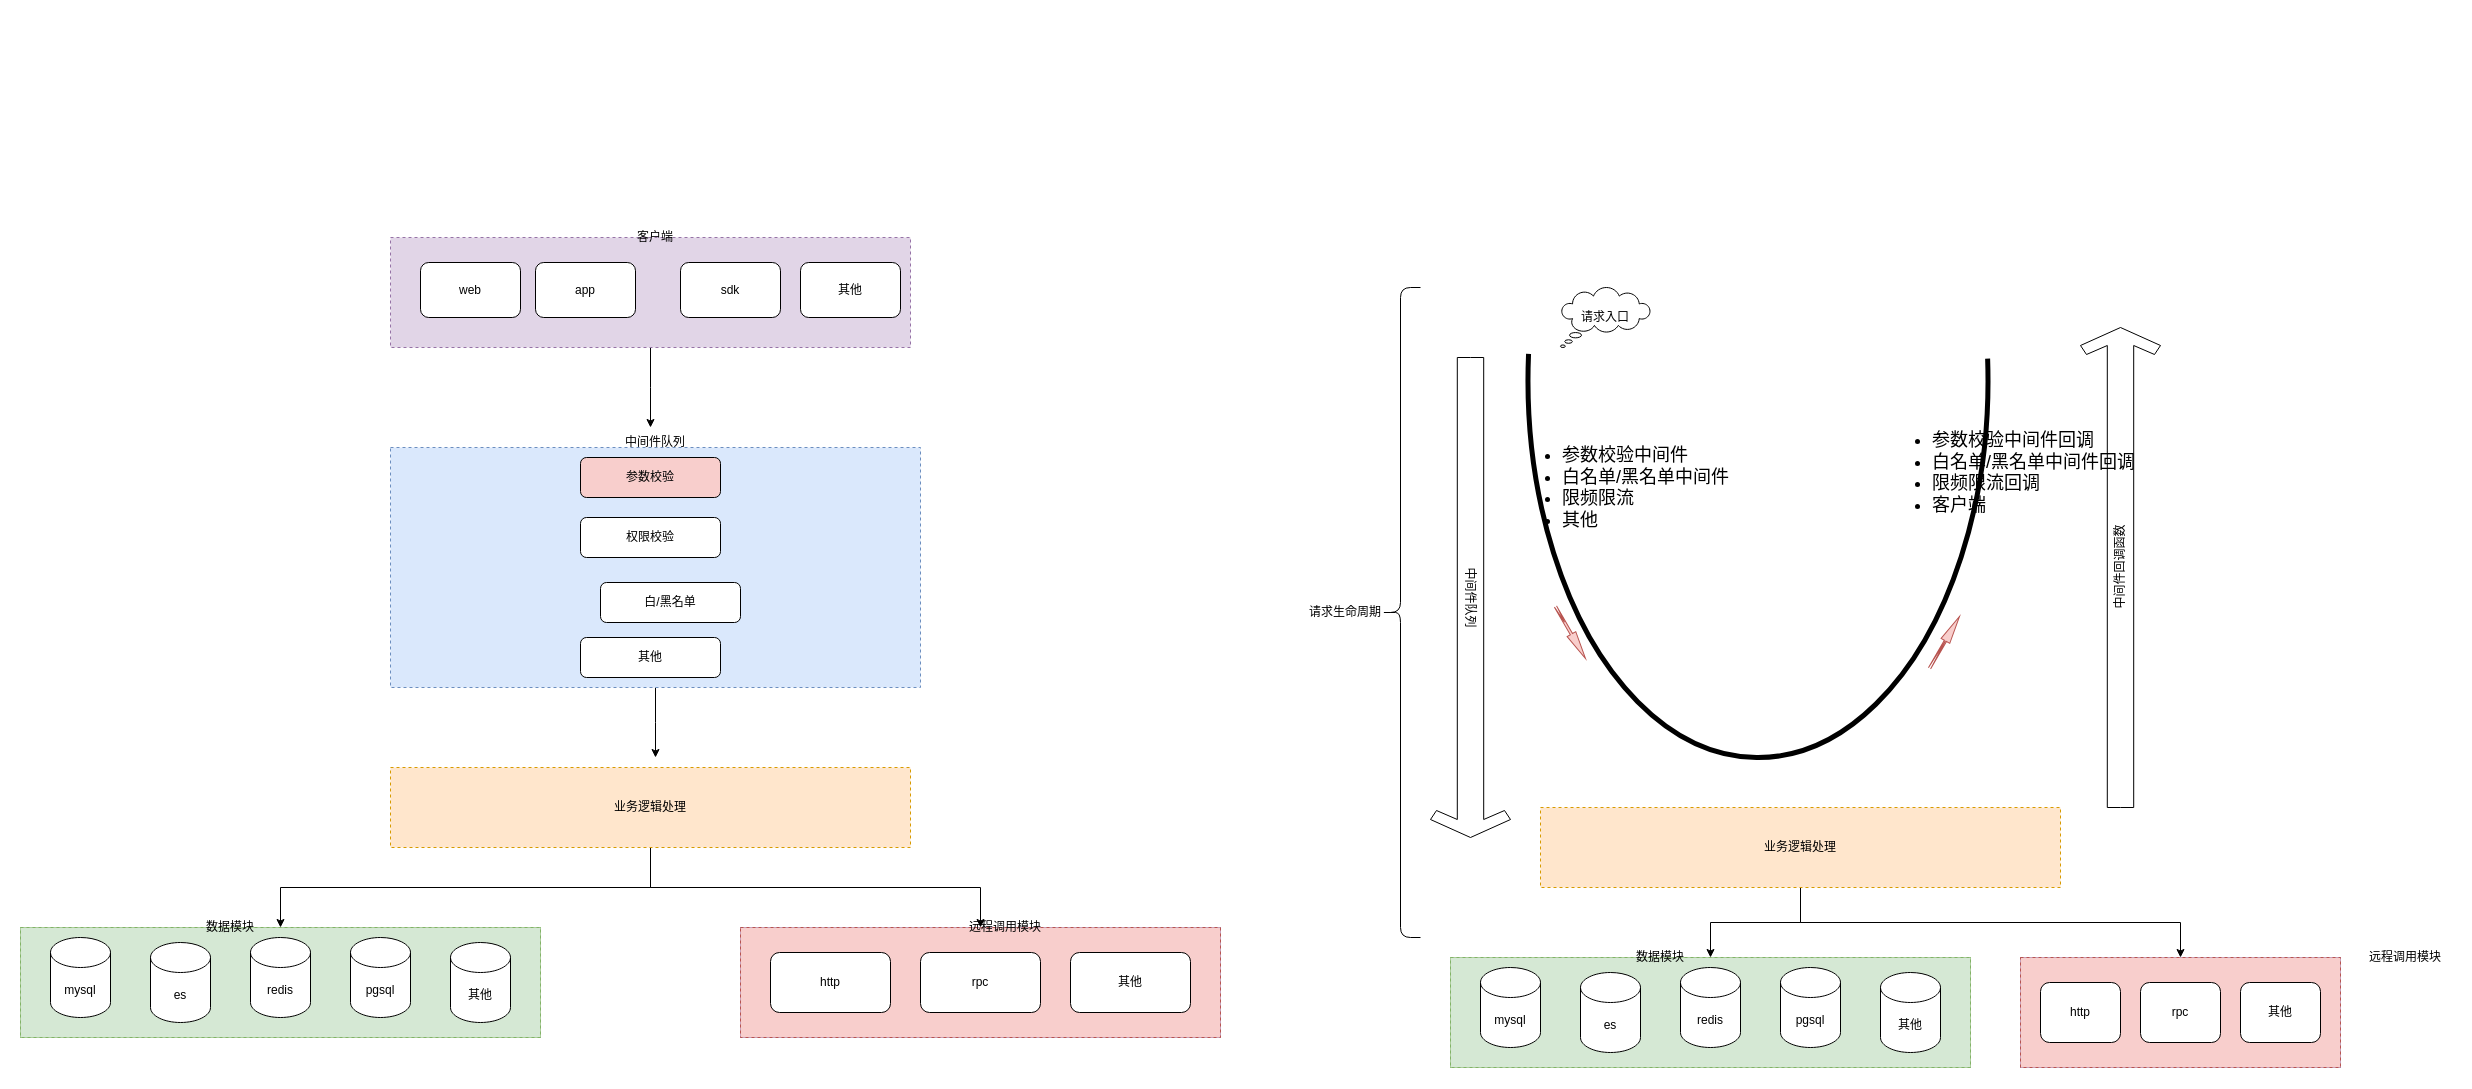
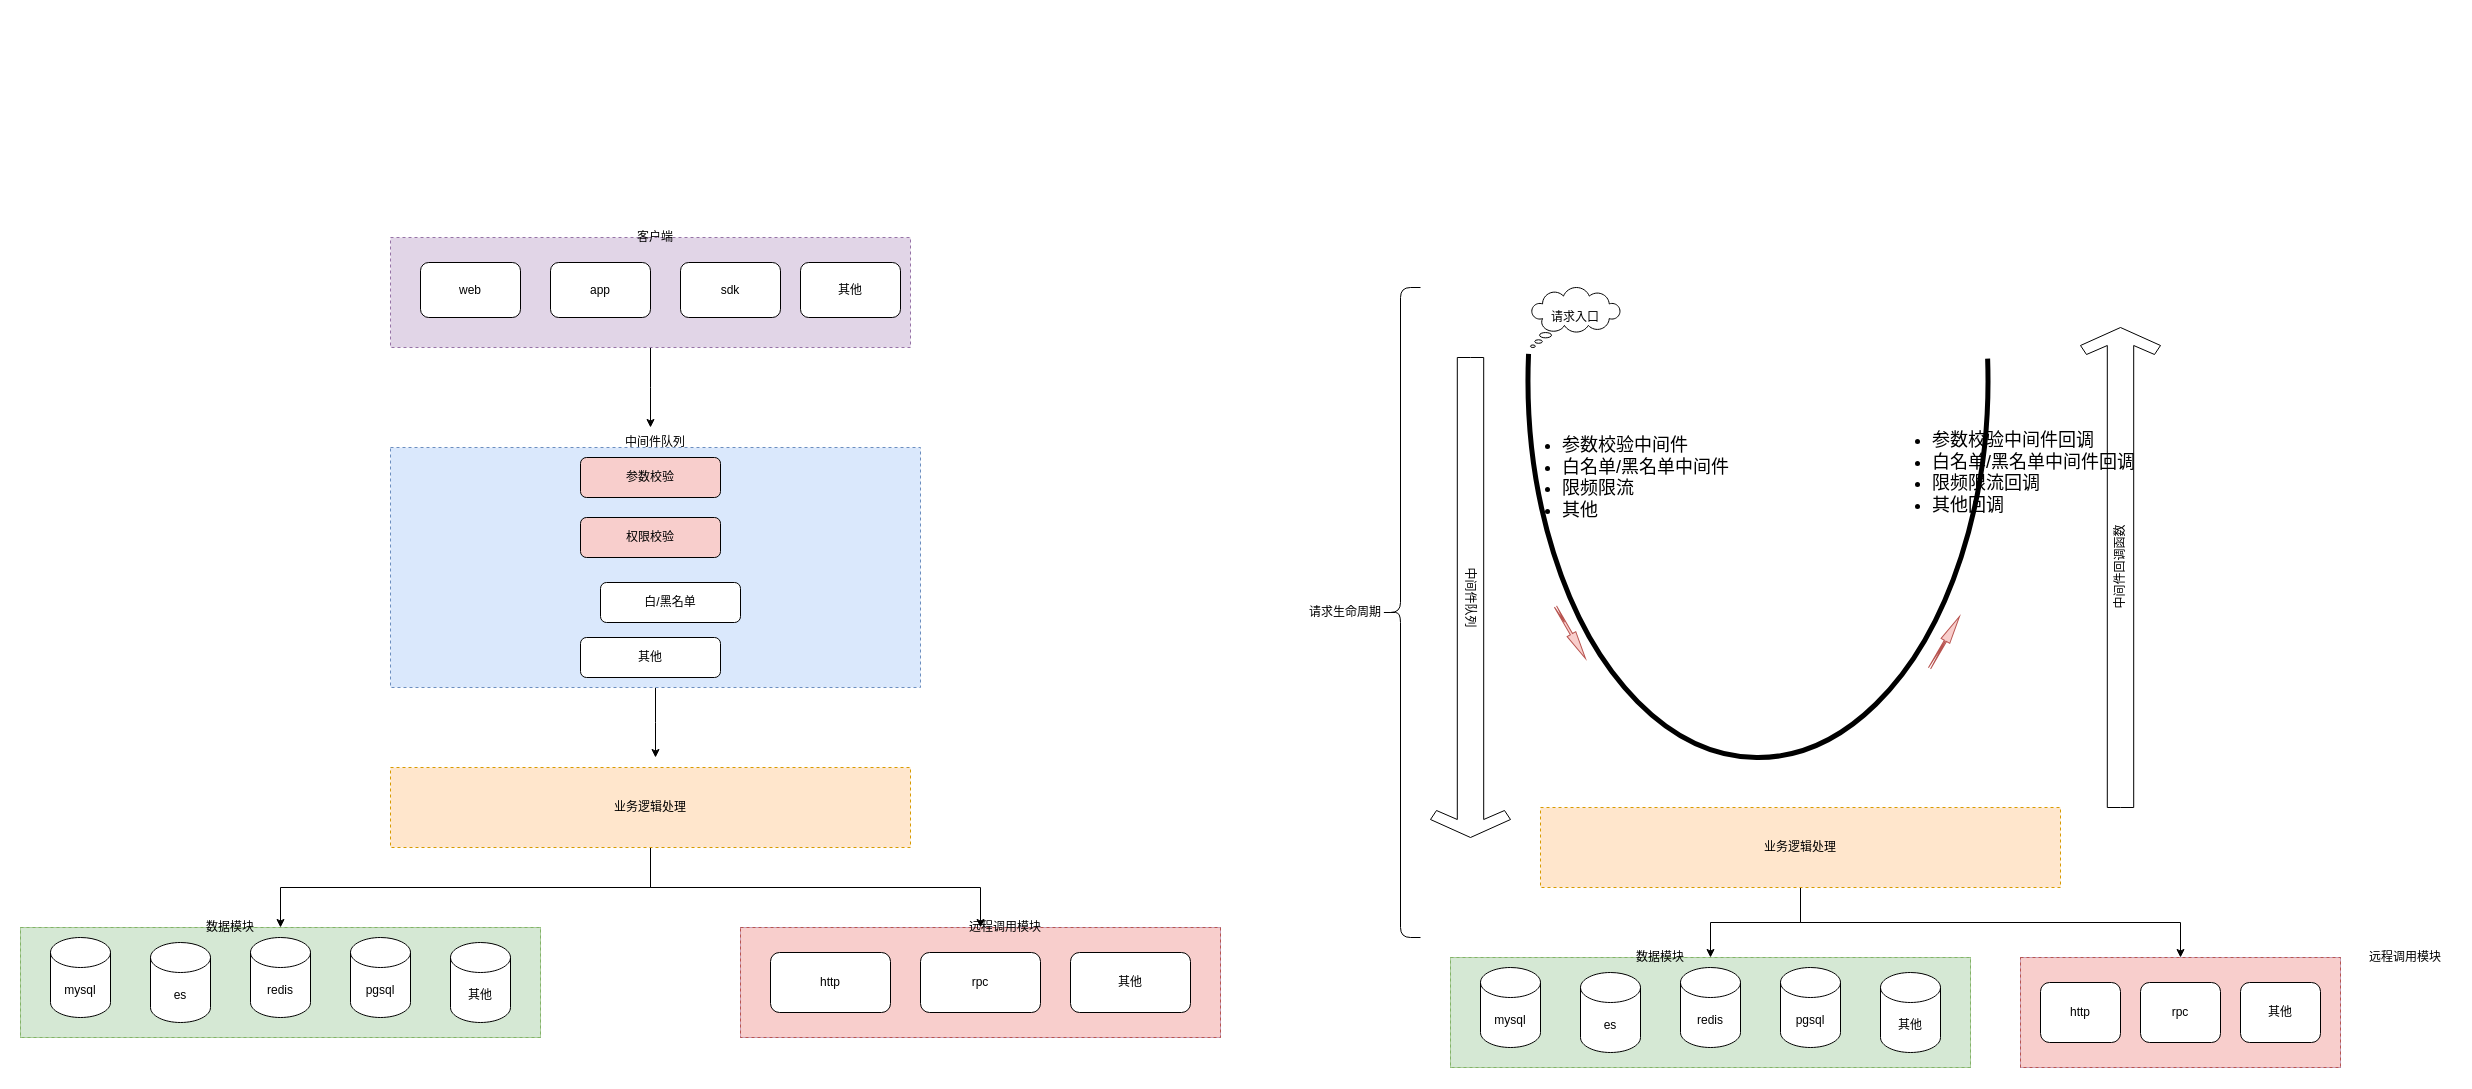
(586, 290) -> (601, 290)
(1606, 318) -> (1576, 318)
(1962, 463) -> (1962, 463)
(1626, 478) -> (1626, 468)
(651, 538) -> (651, 538)
